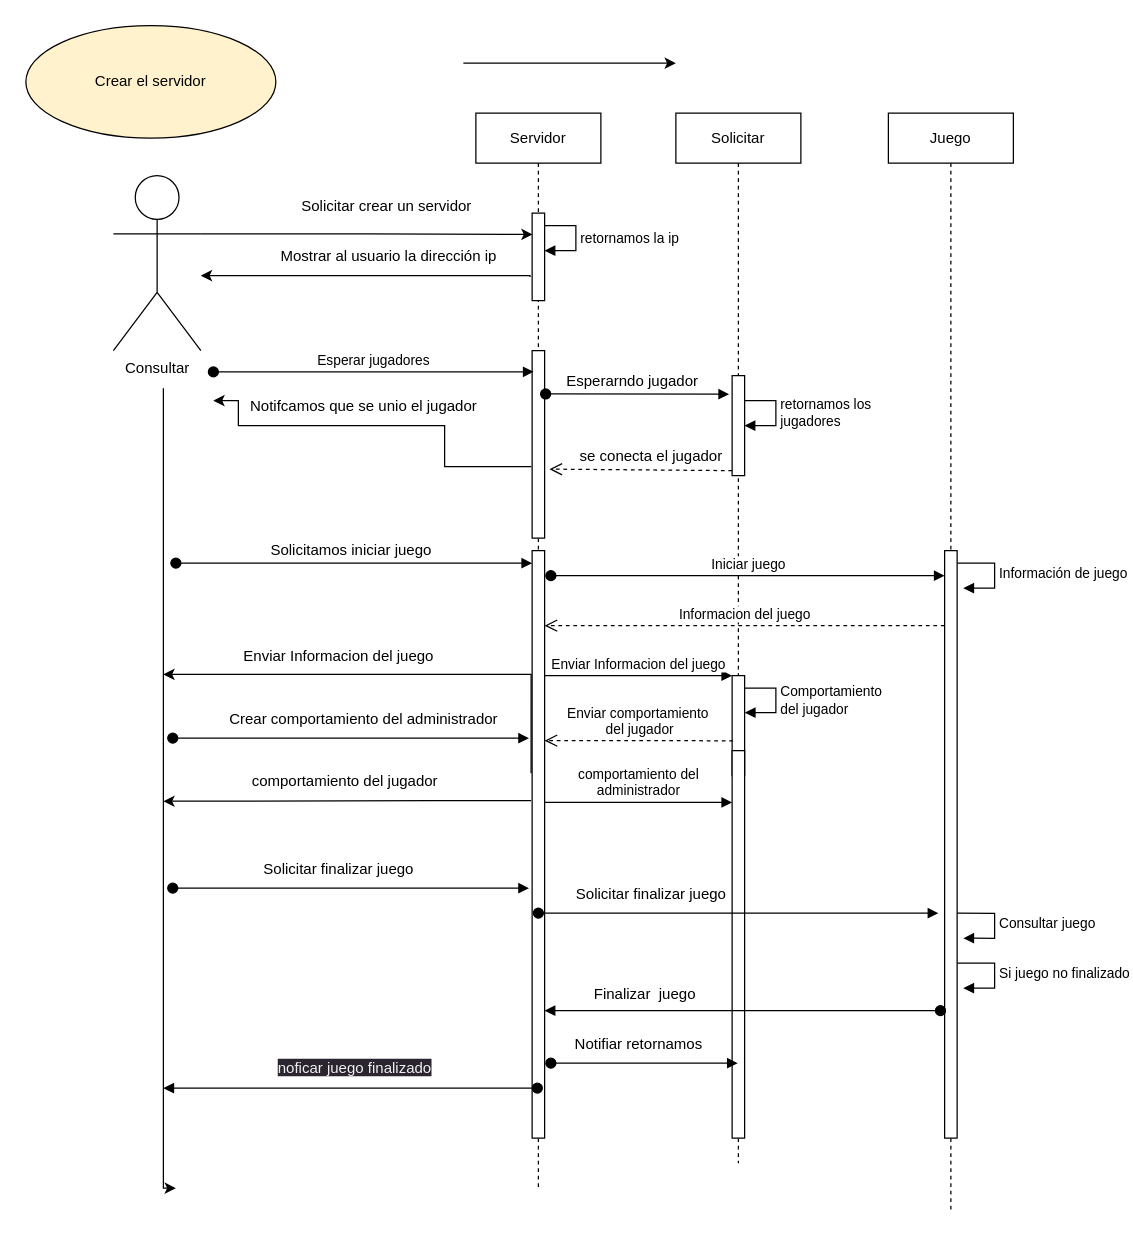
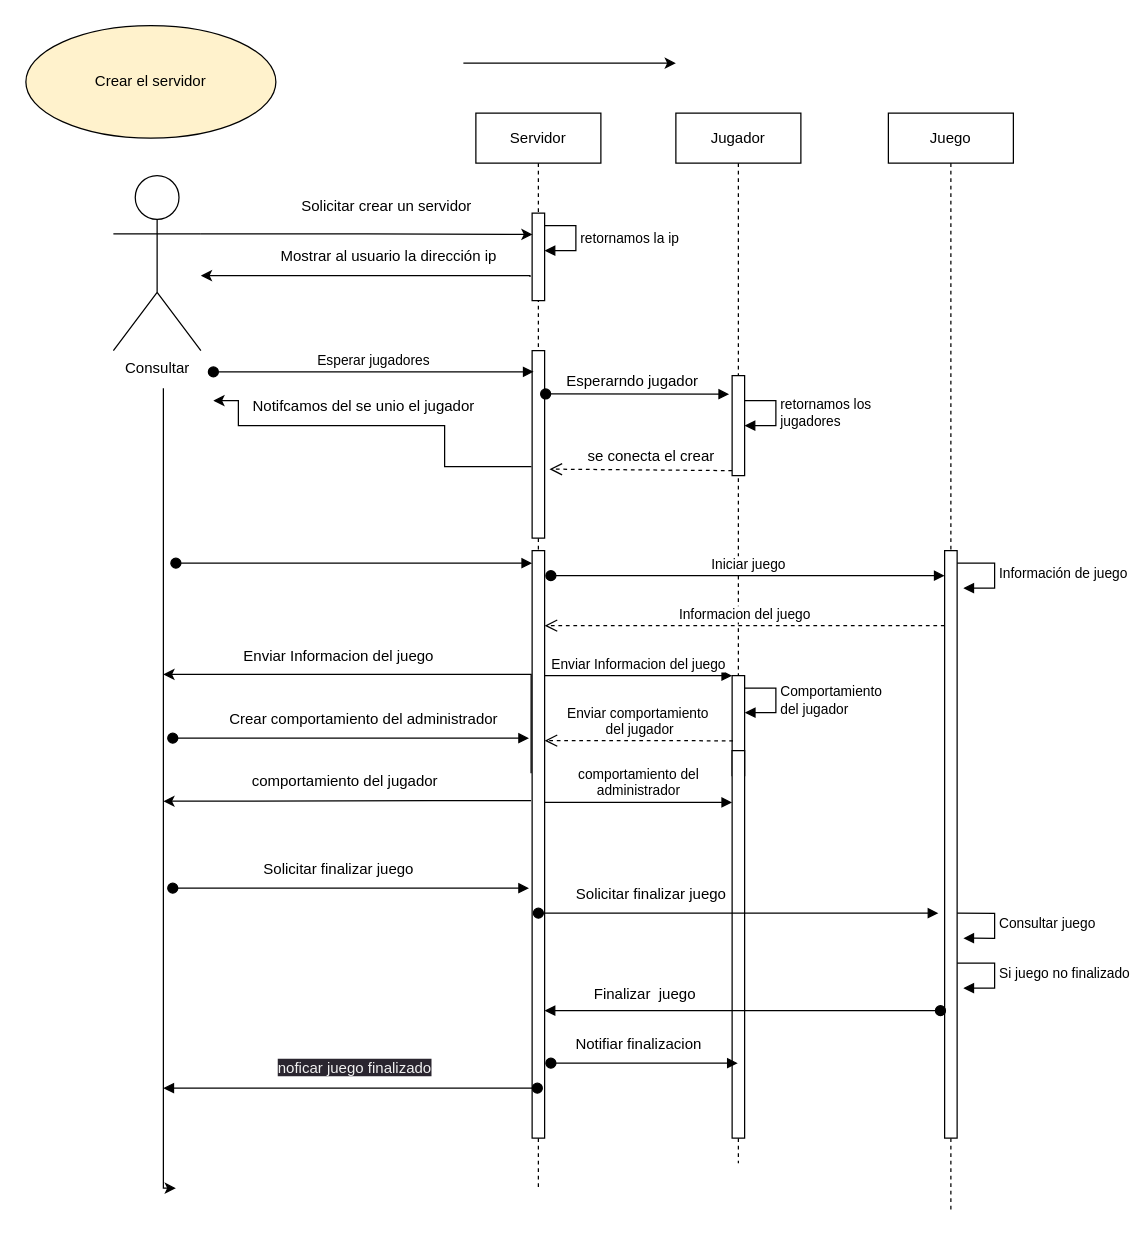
(738, 138) -> (738, 138)
(364, 407) -> (364, 407)
(651, 457) -> (651, 457)
(351, 551) -> none
(639, 1044) -> (639, 1044)
